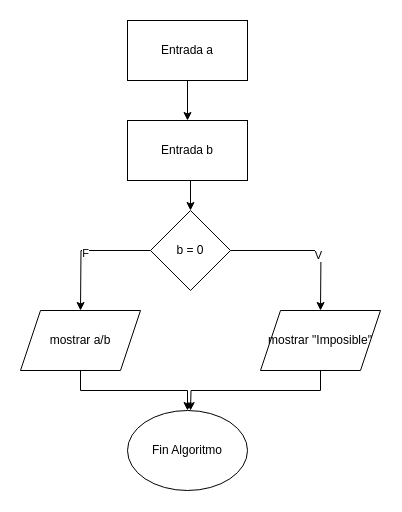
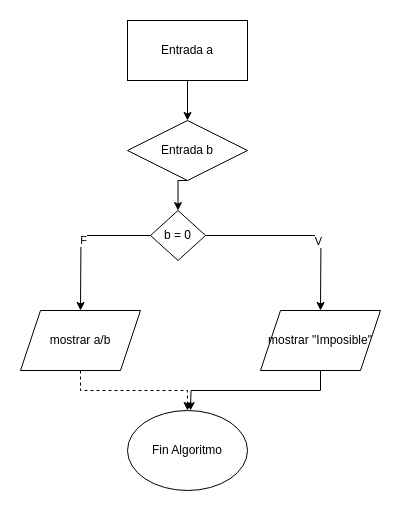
(188, 151) -> (188, 151)
(191, 251) -> (178, 236)
(130, 391) -> (130, 391)
